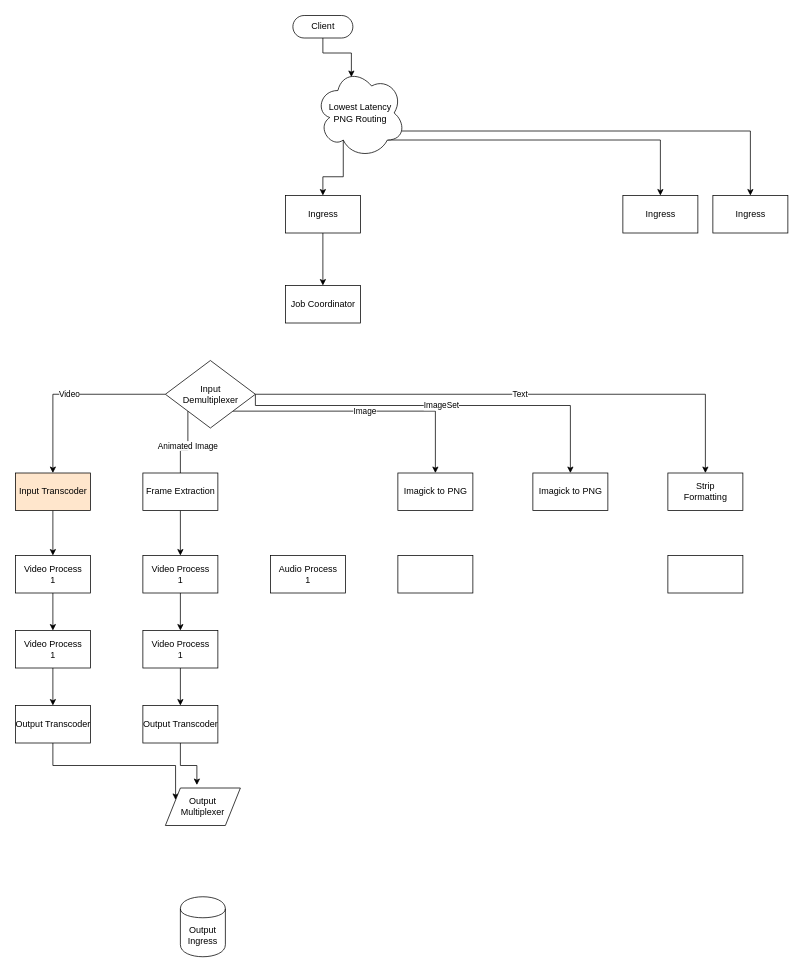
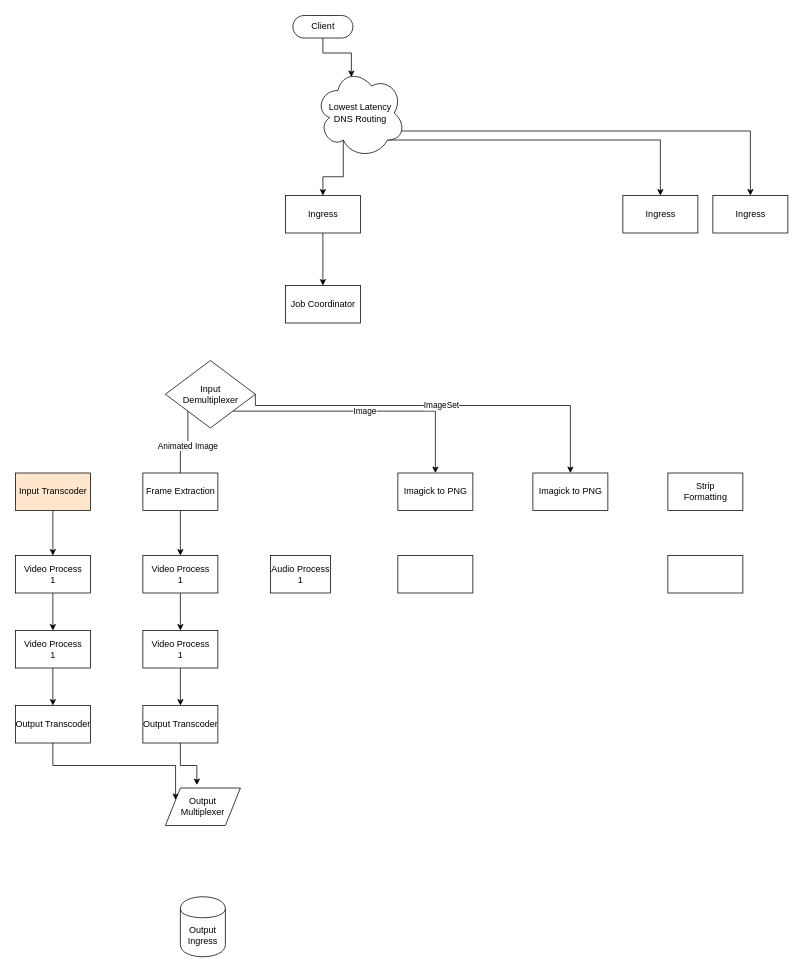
(360, 113) -> (360, 113)
(108, 394) -> none
(517, 394) -> none
(308, 574) -> (300, 574)
